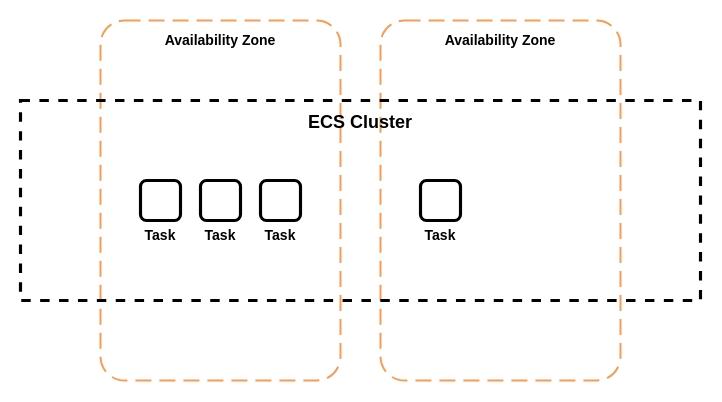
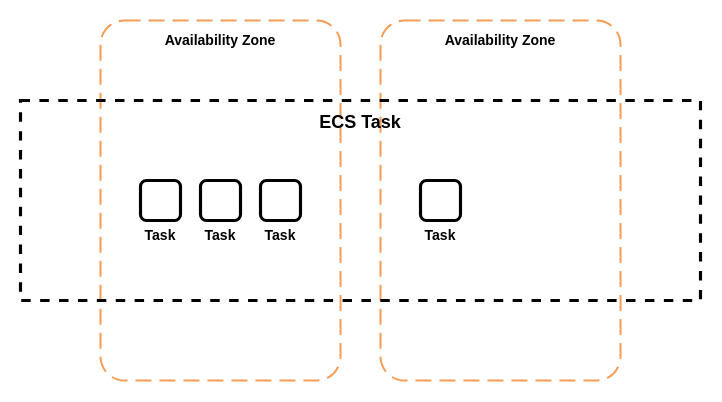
(361, 123) -> (361, 123)
